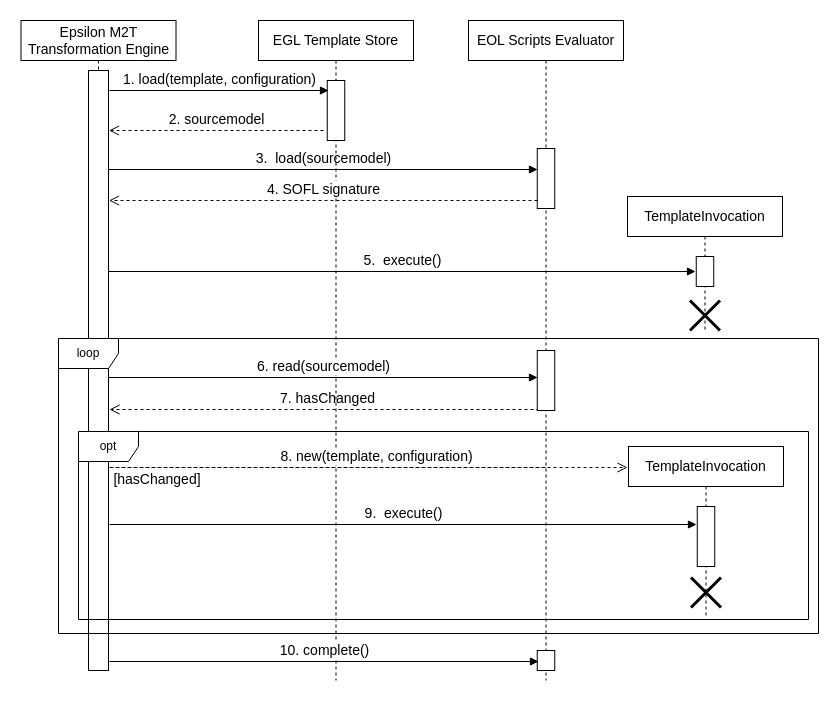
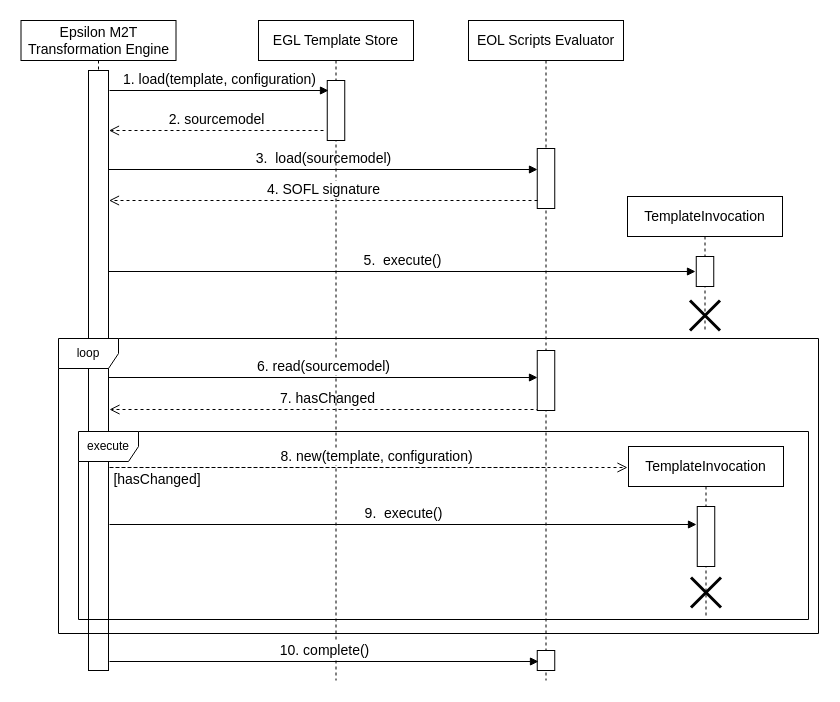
(109, 447) -> (109, 447)
